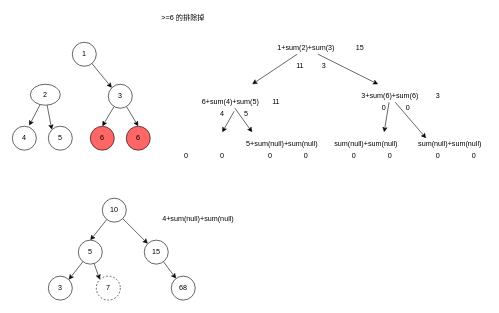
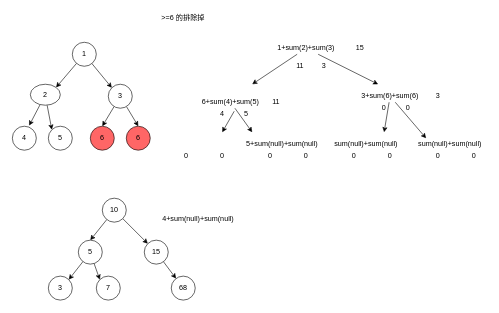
none -> (69, 73)
(108, 288) -> (108, 288)
